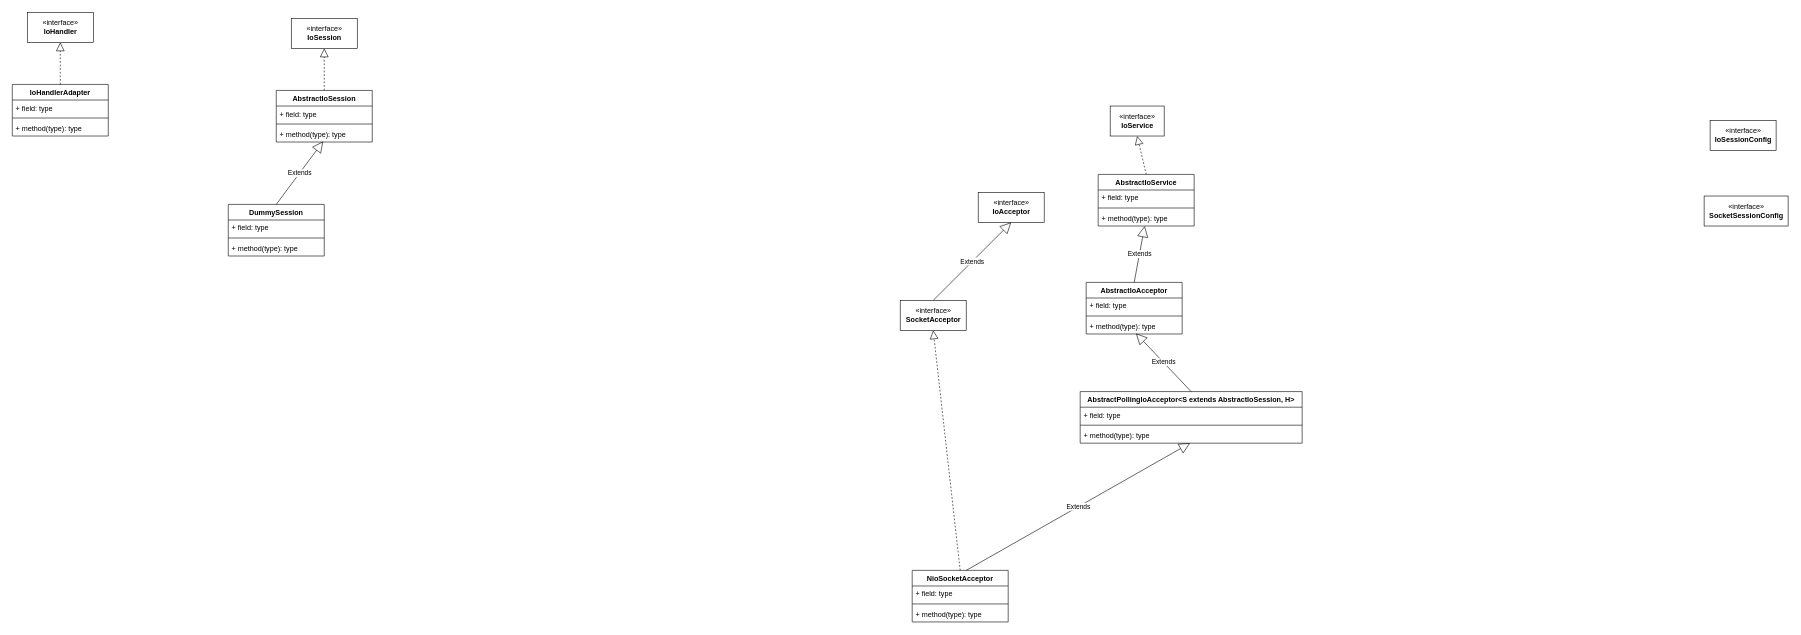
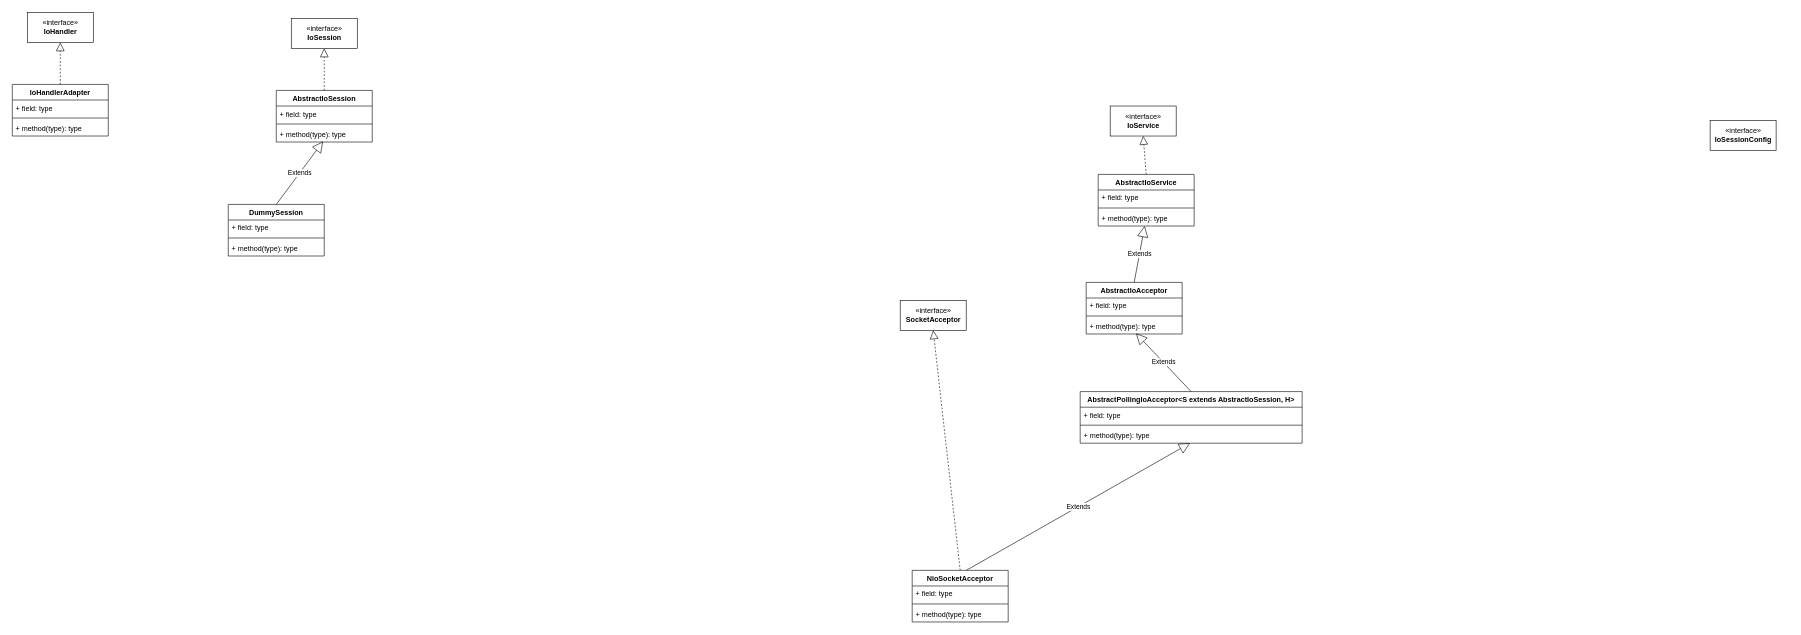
(1137, 121) -> (1143, 121)
(1011, 207) -> none
(1746, 211) -> none
(972, 262) -> none
